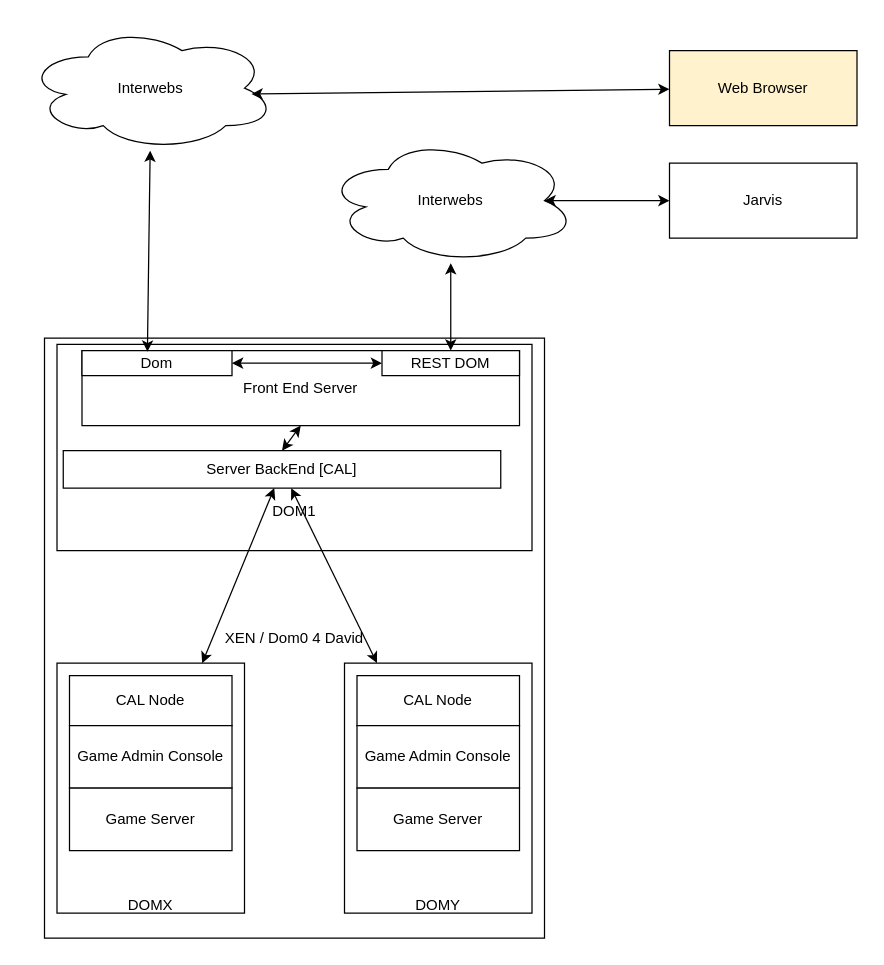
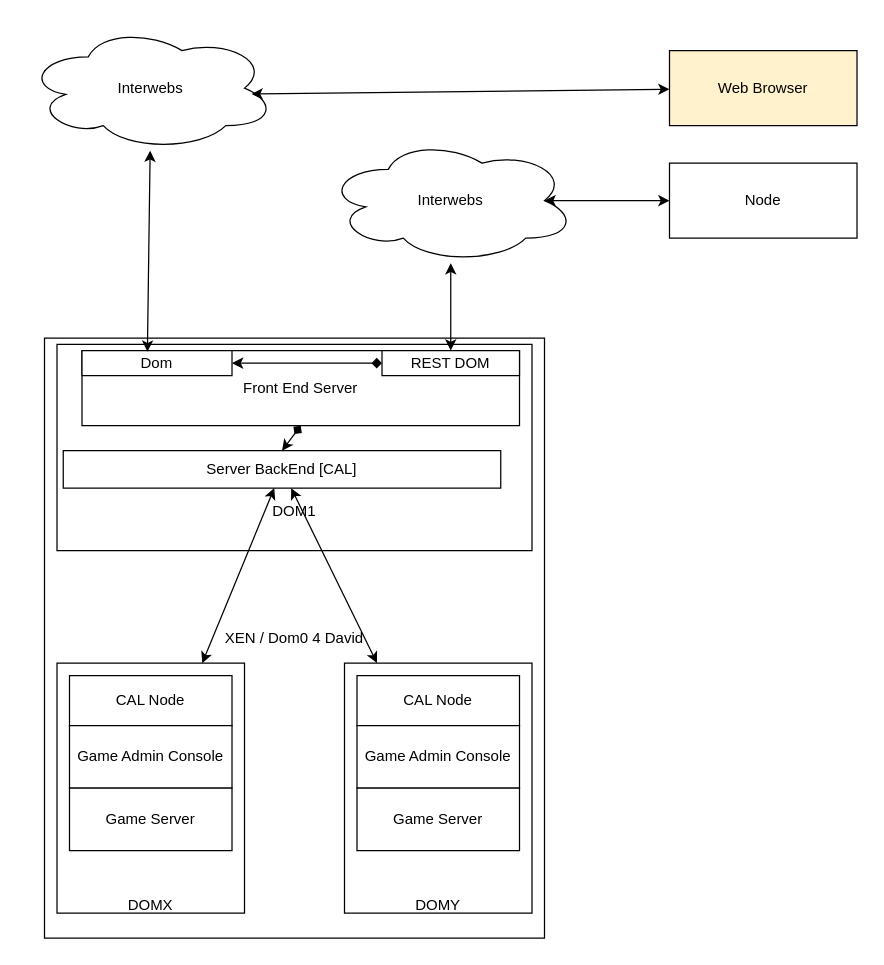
(763, 201) -> (763, 201)
(372, 363) -> (371, 363)
(295, 433) -> (295, 433)
